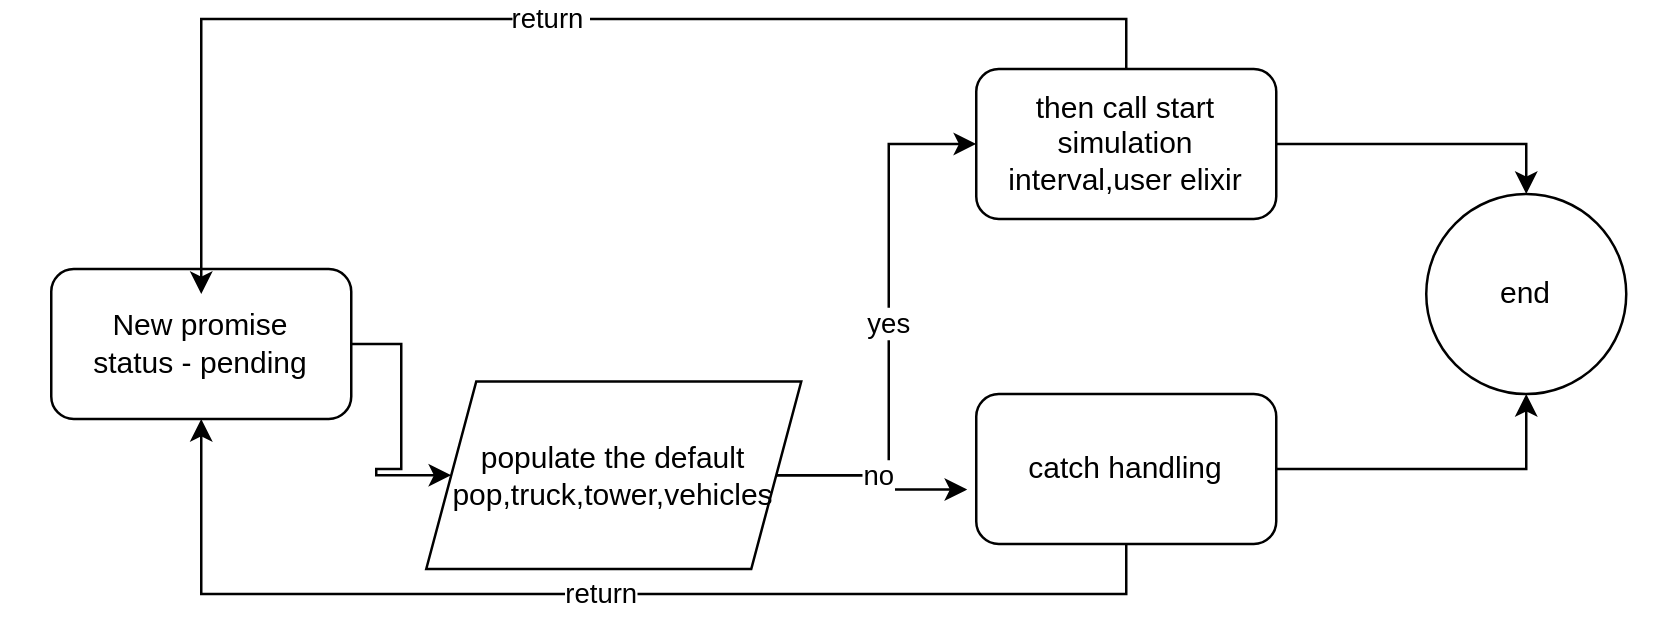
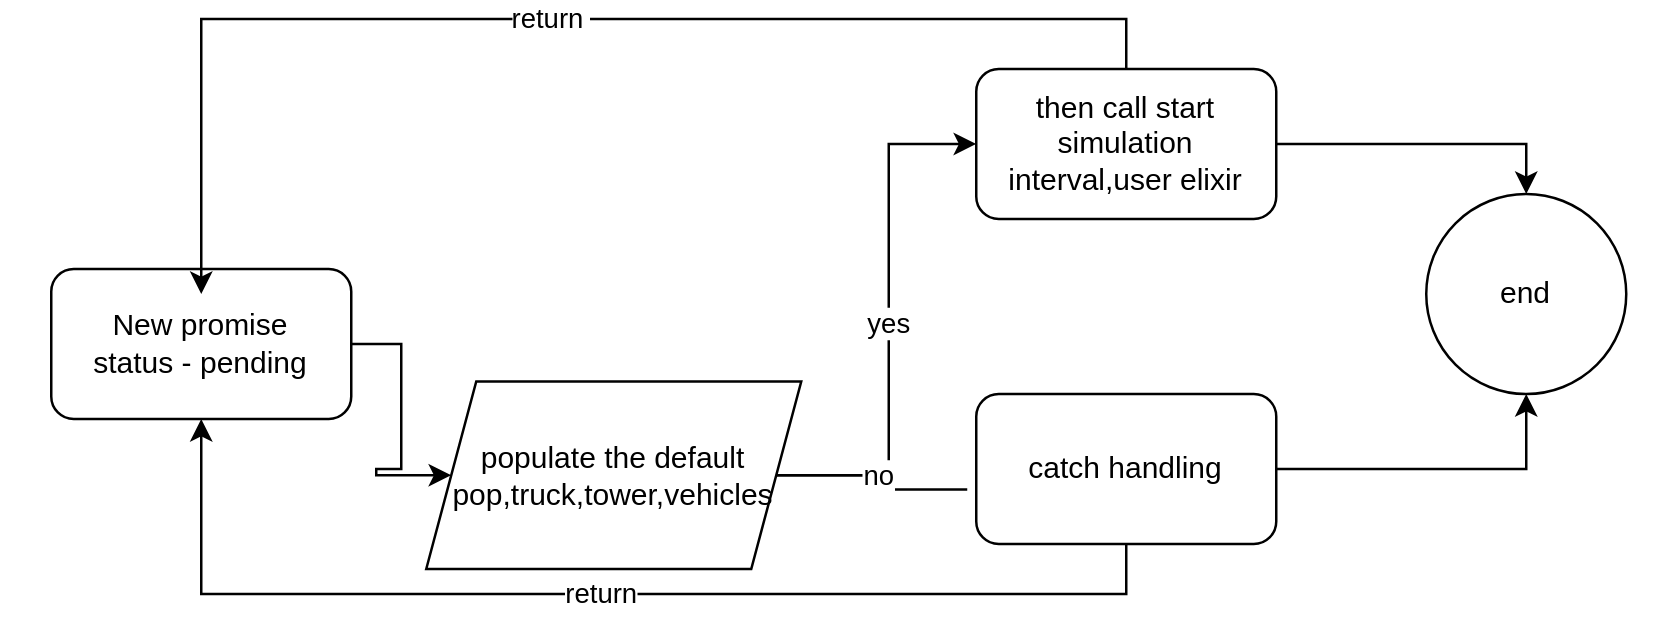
(949, 489) -> (957, 489)
